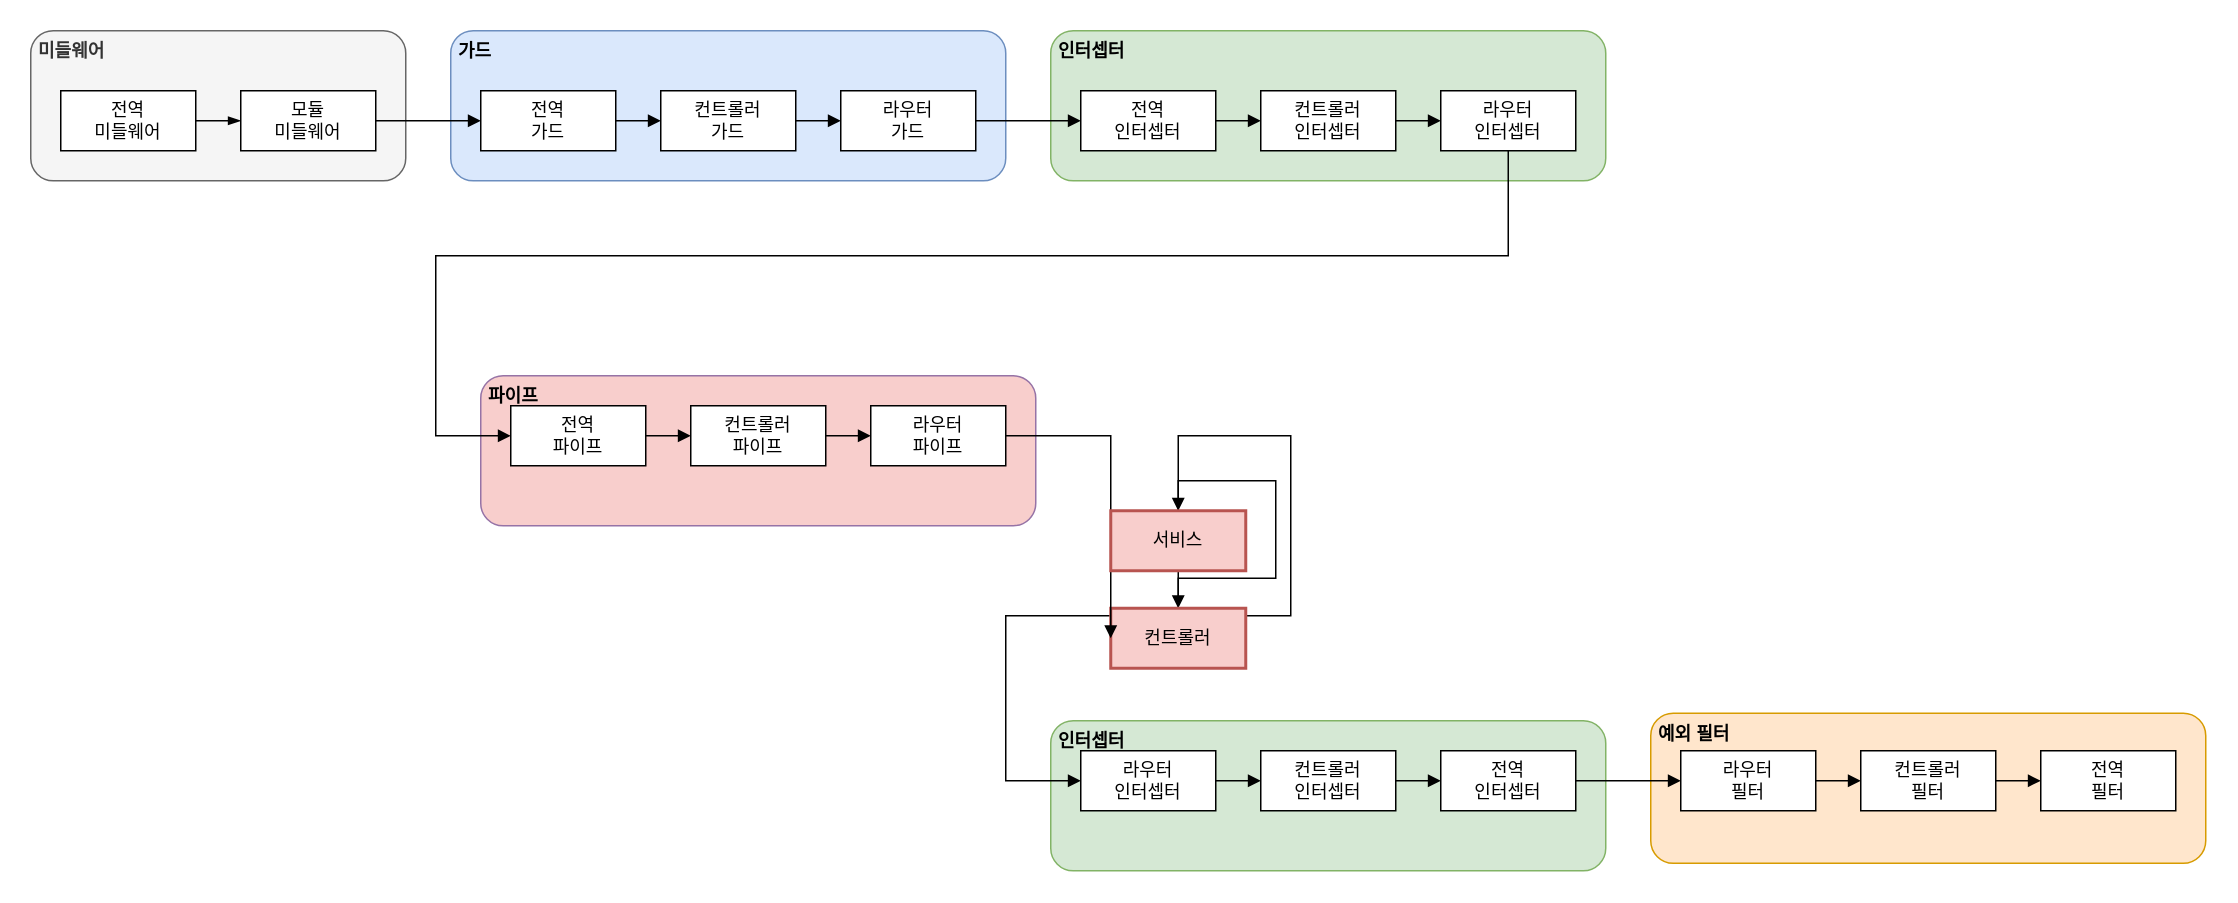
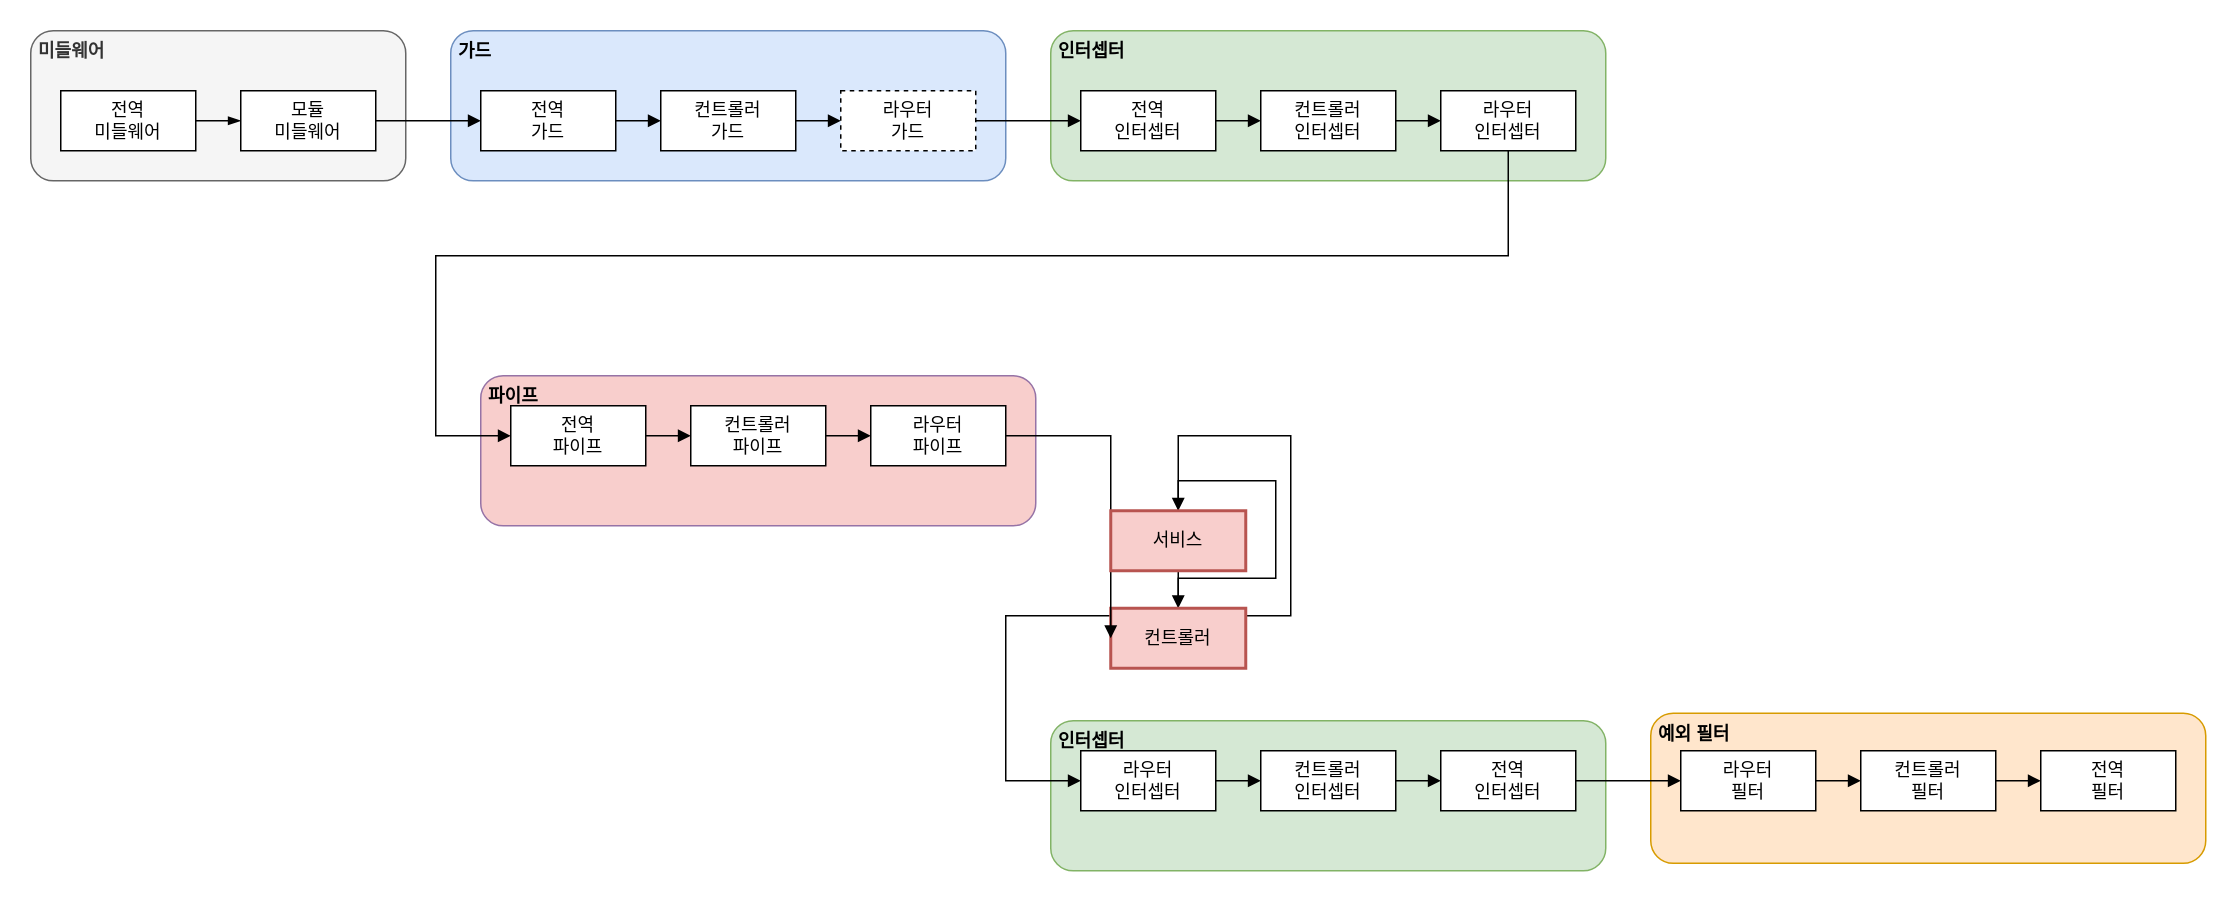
(908, 121) -> (908, 121)
